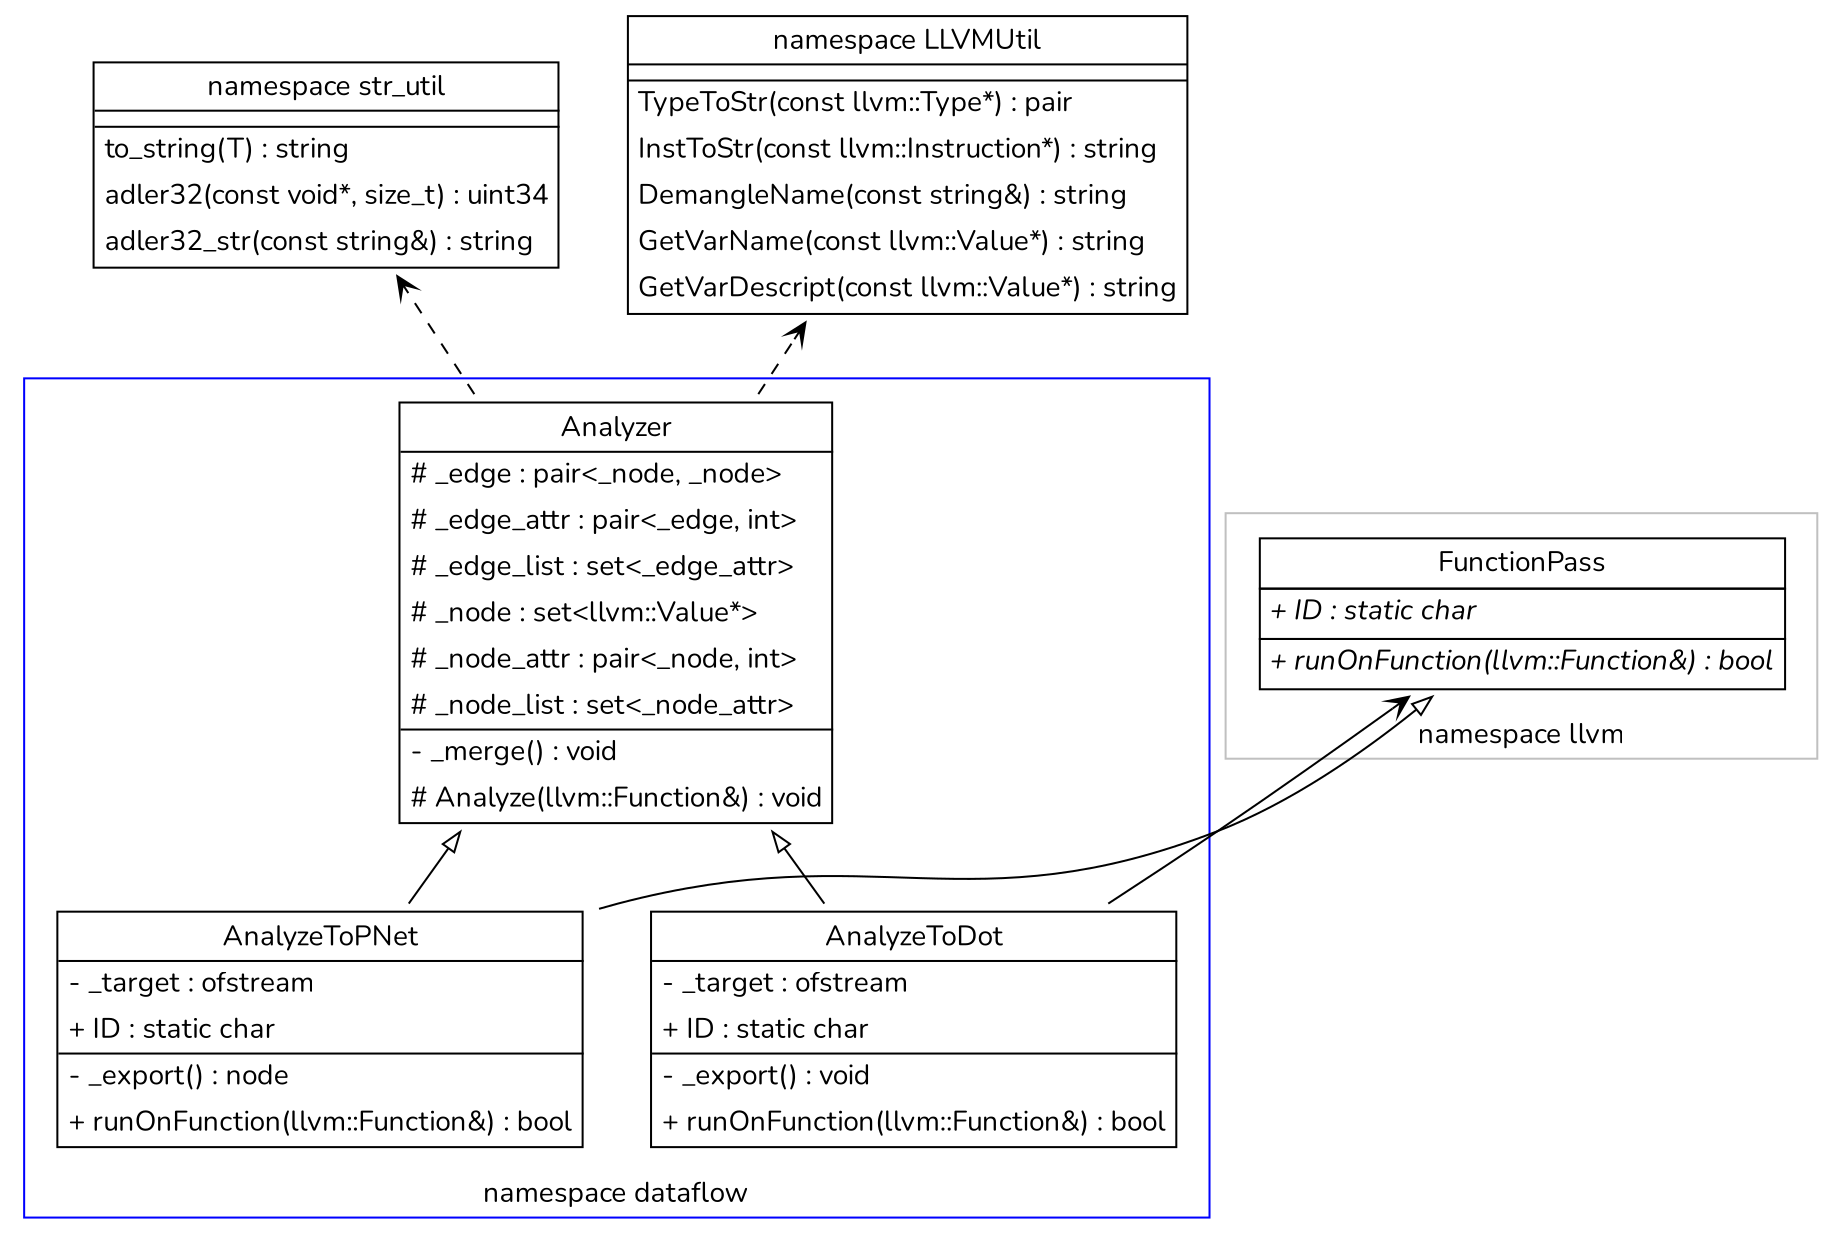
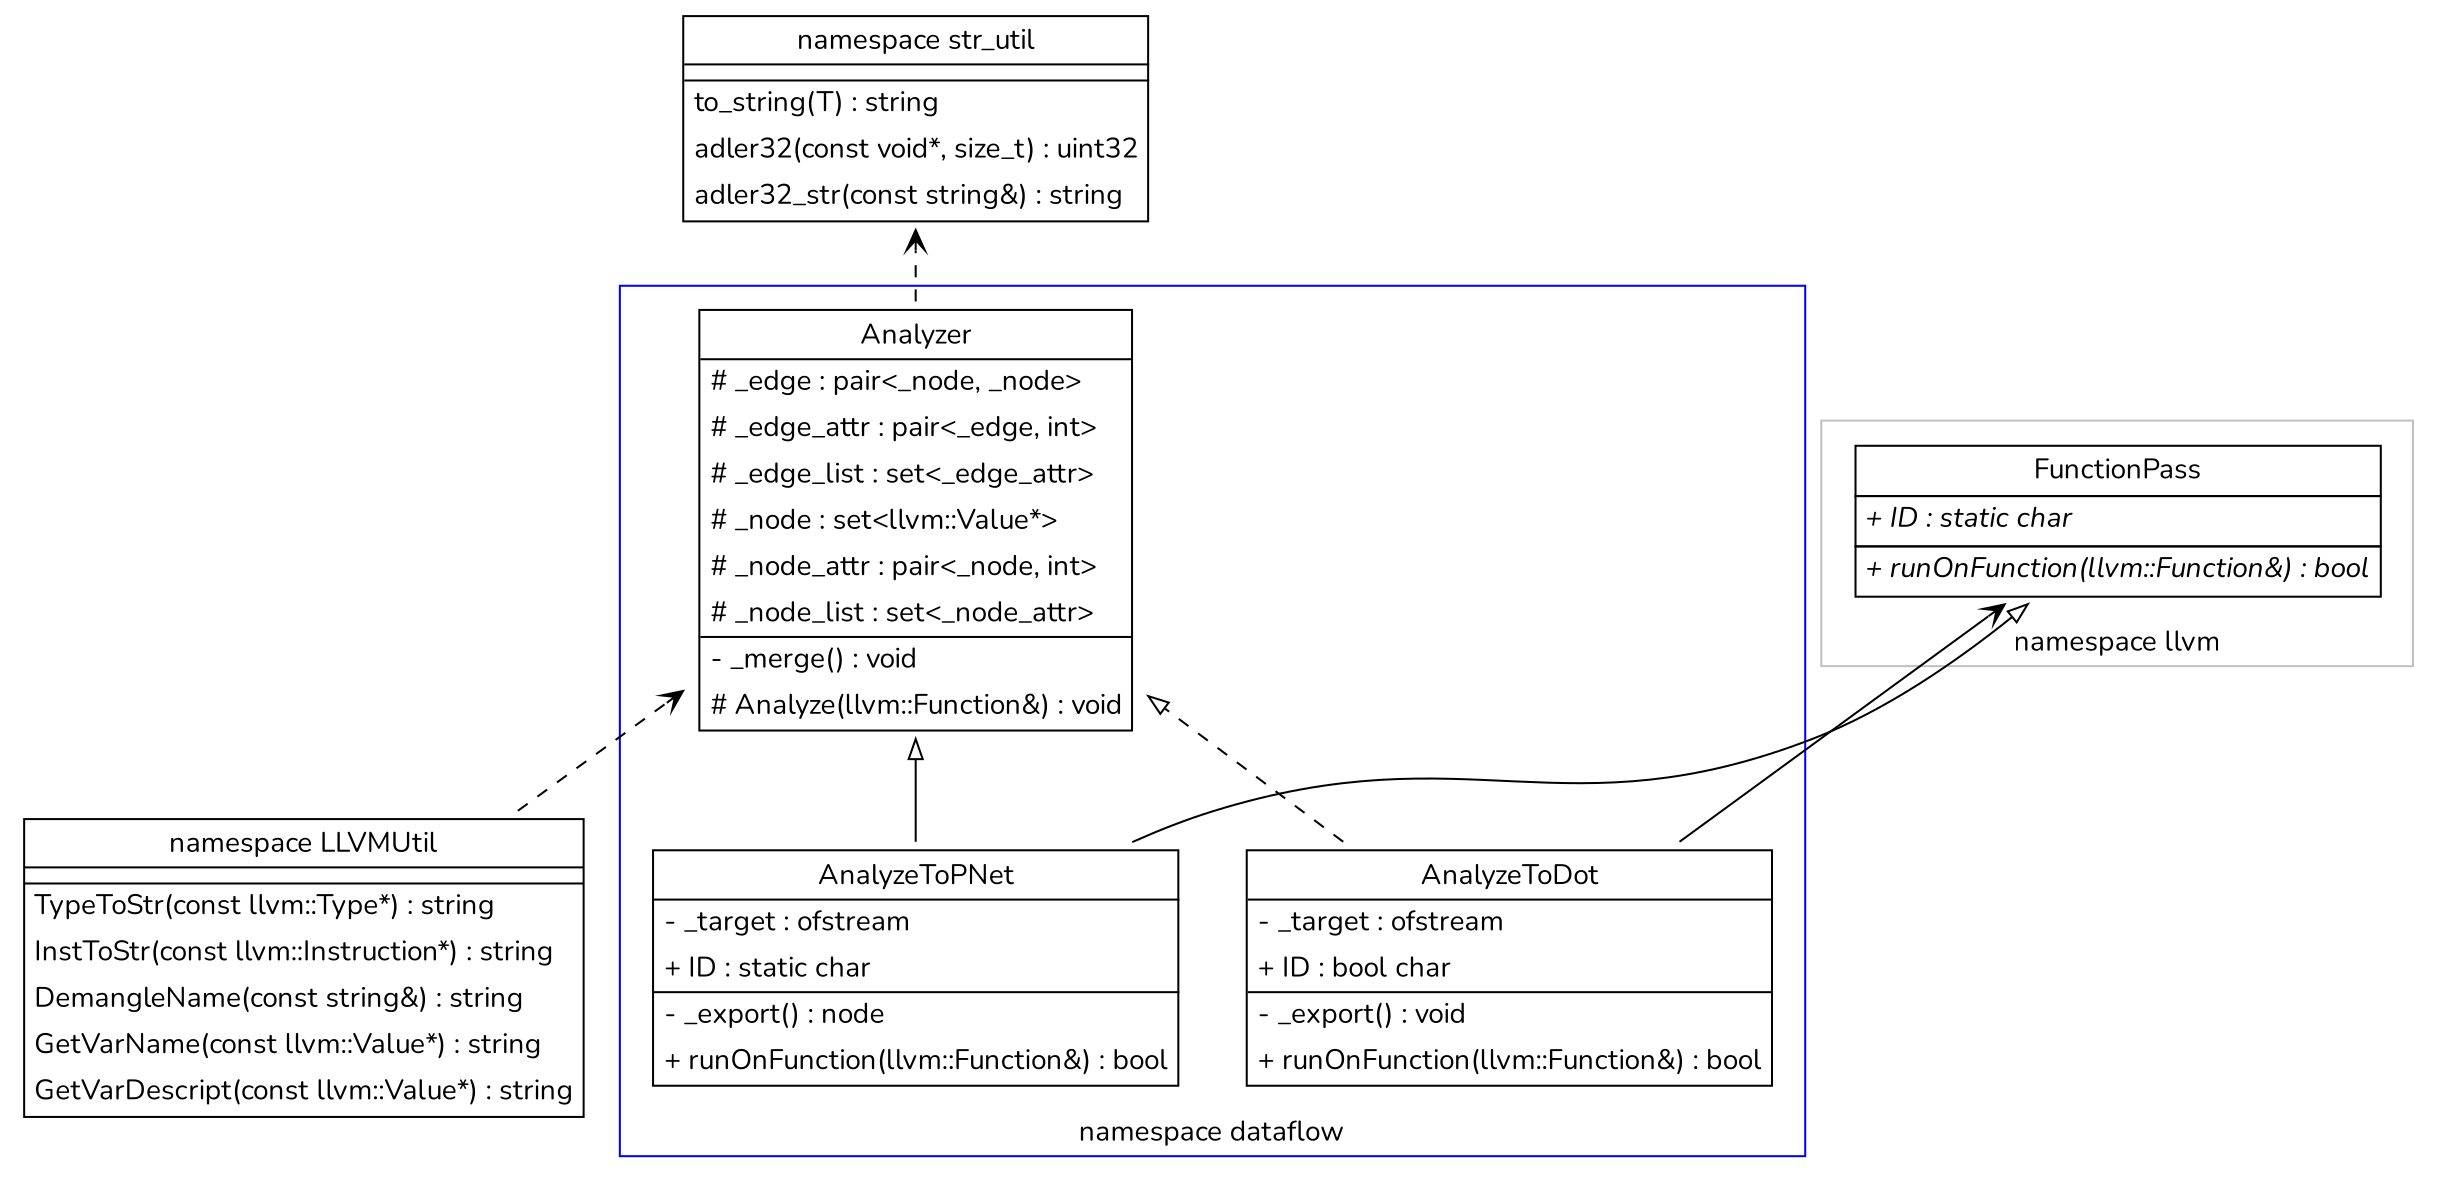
(856, 103) -> (265, 906)
(327, 195) -> (917, 149)
(777, 365) -> (592, 757)
(795, 864) -> (1254, 775)
(766, 1029) -> (1355, 968)
